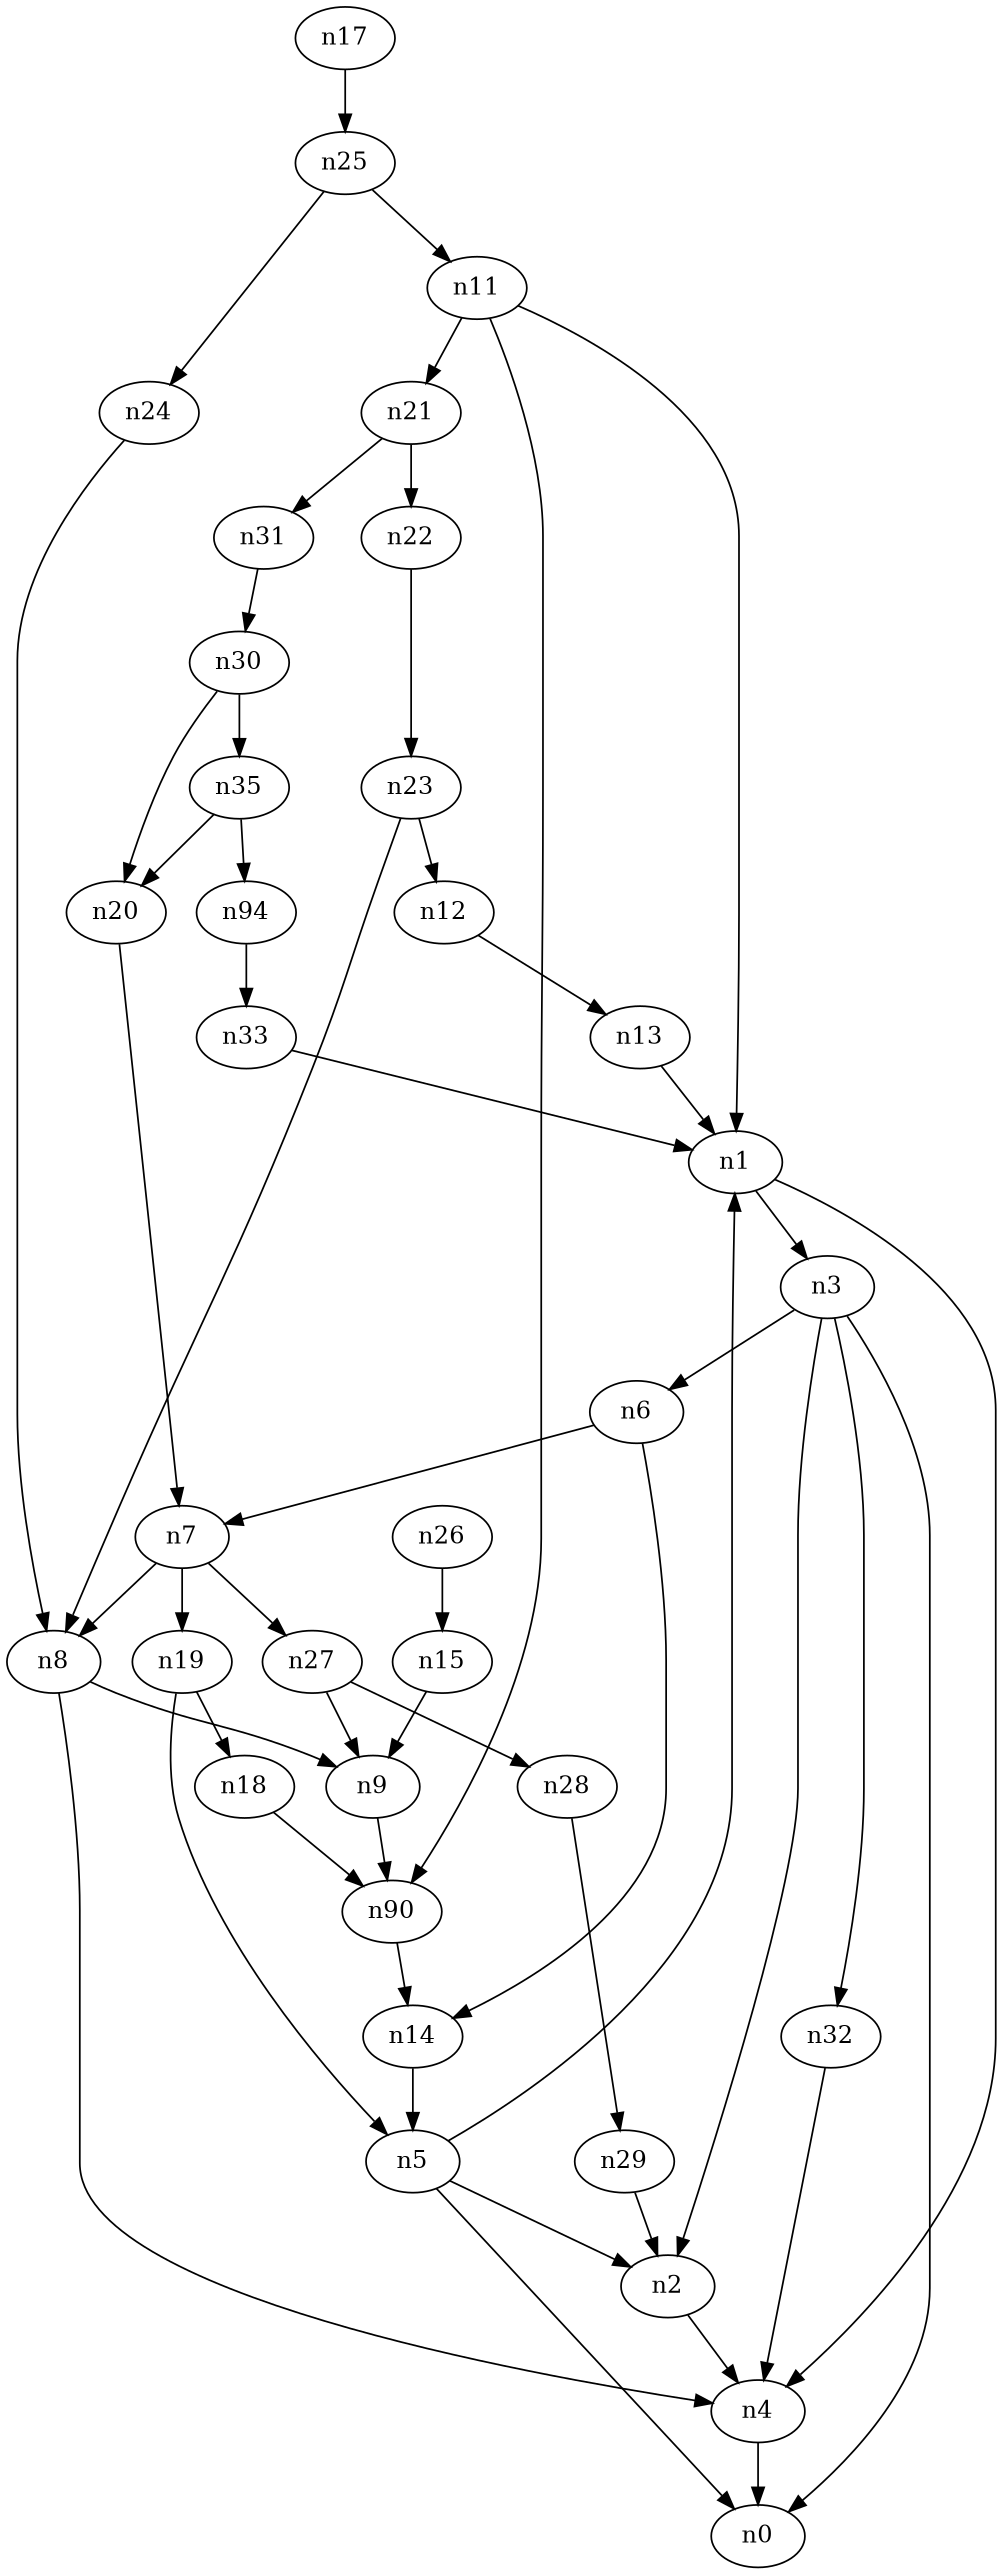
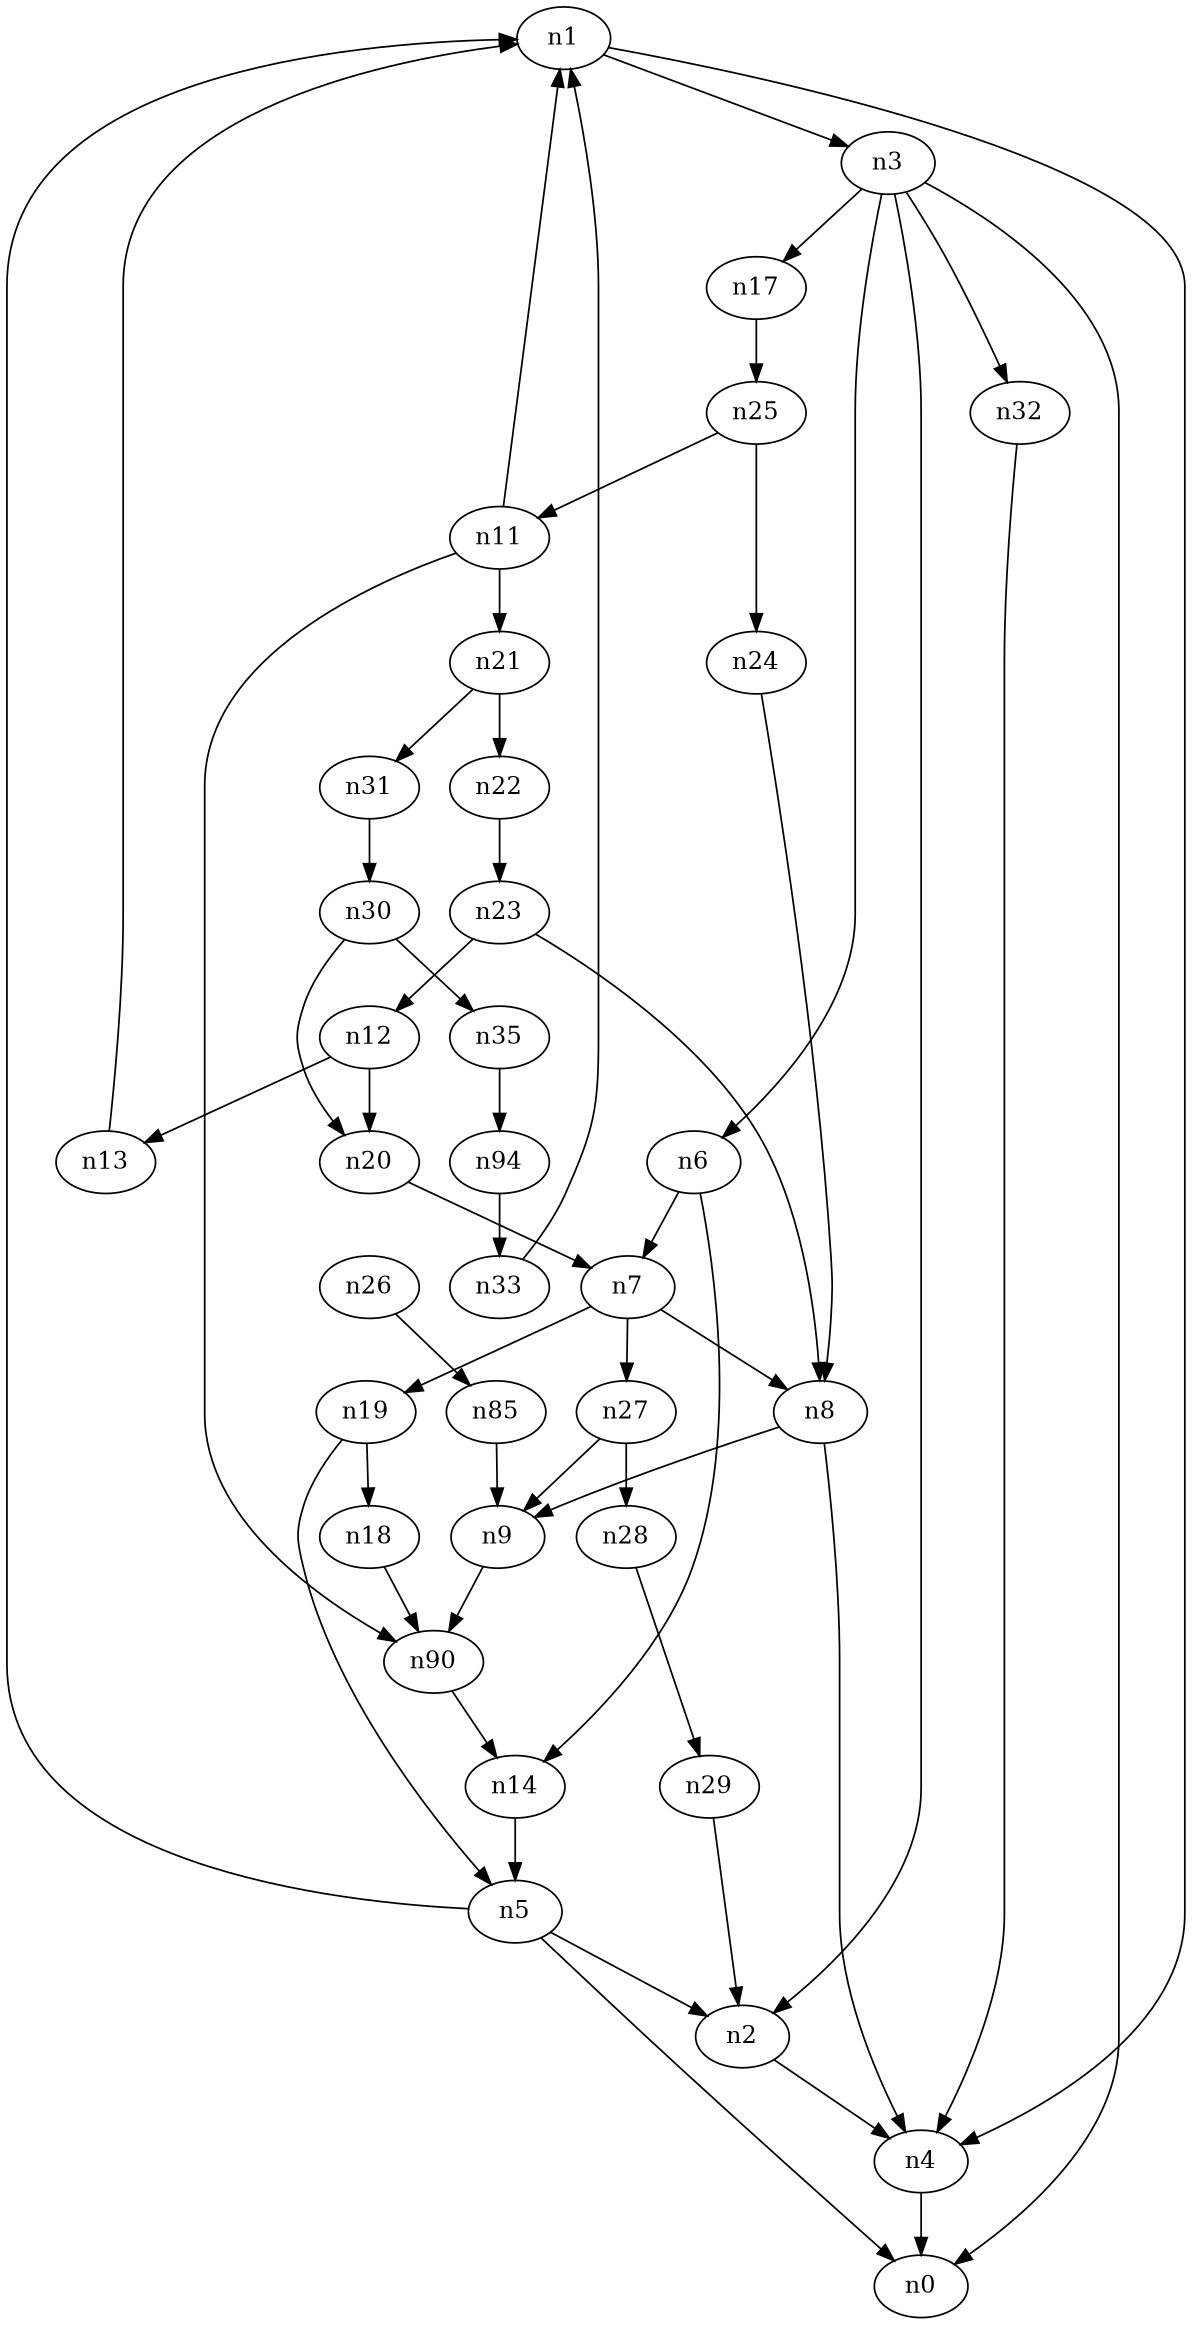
none -> (829, 219)
(184, 844) -> (369, 1091)
(442, 1662) -> (496, 1412)
